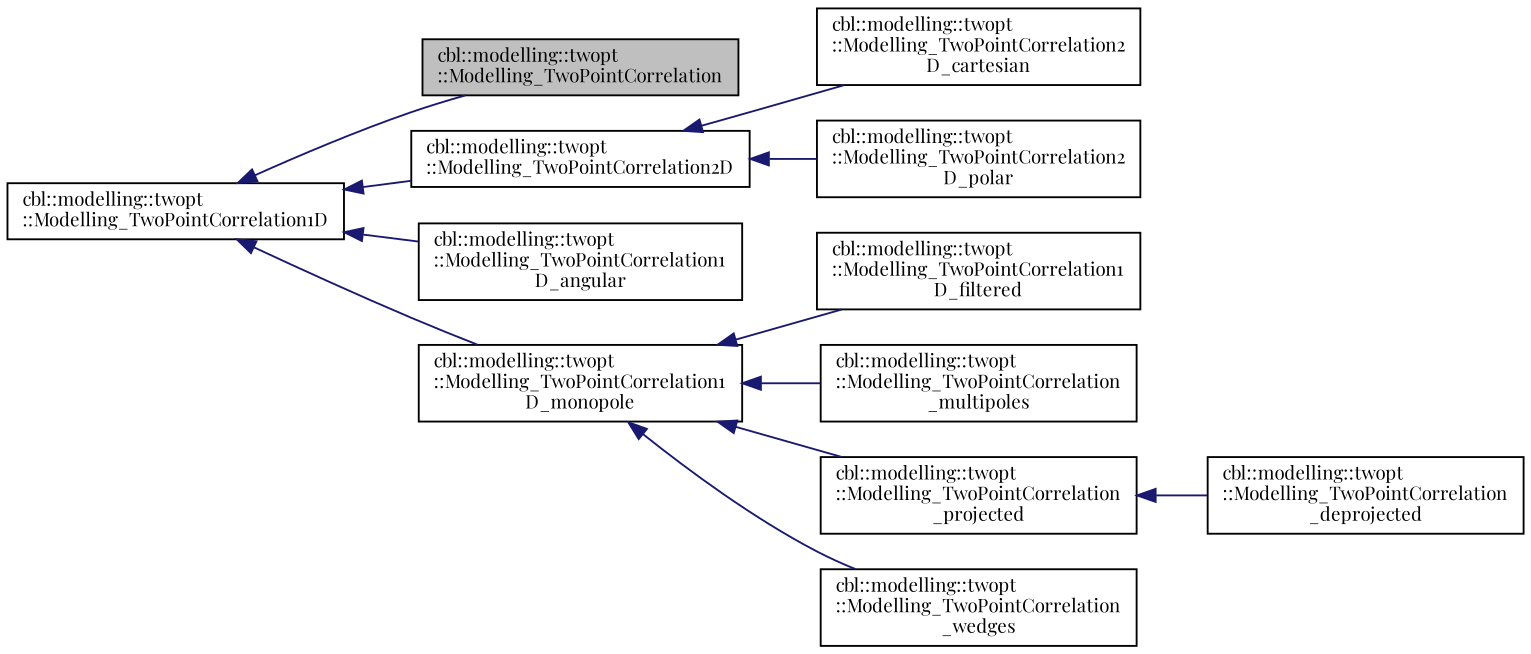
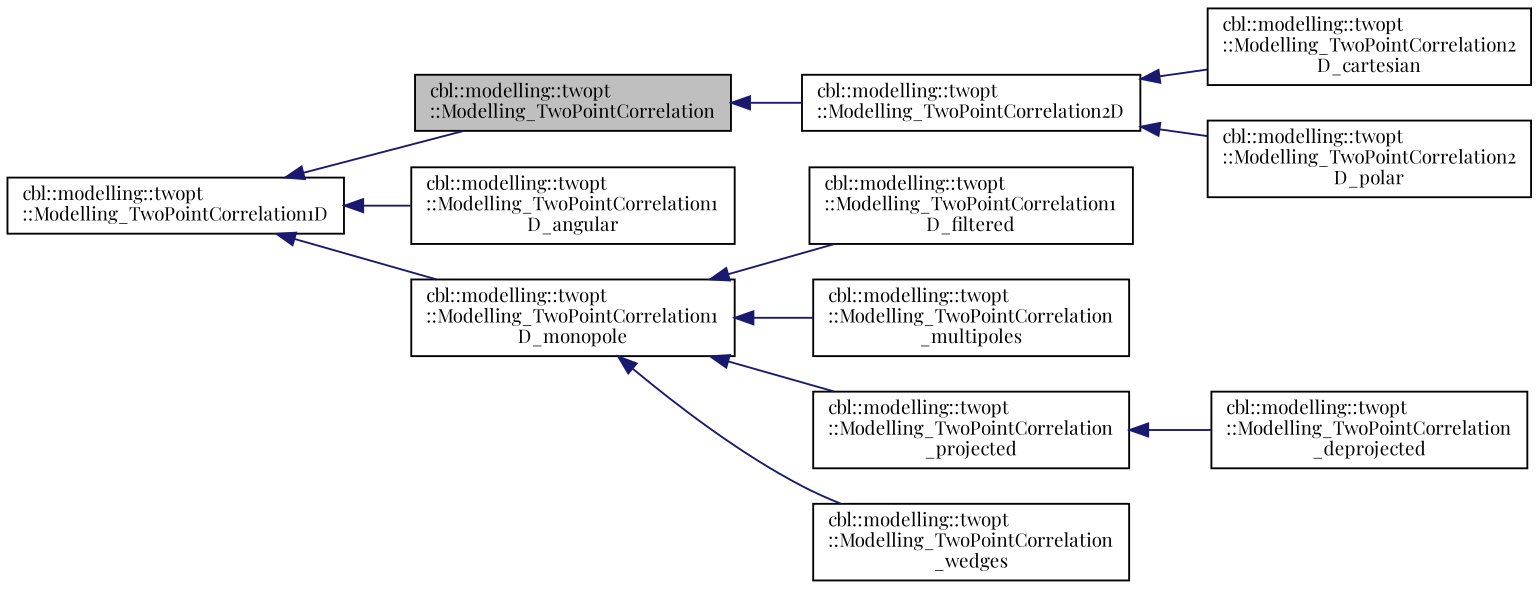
(387, 184) -> (776, 103)
